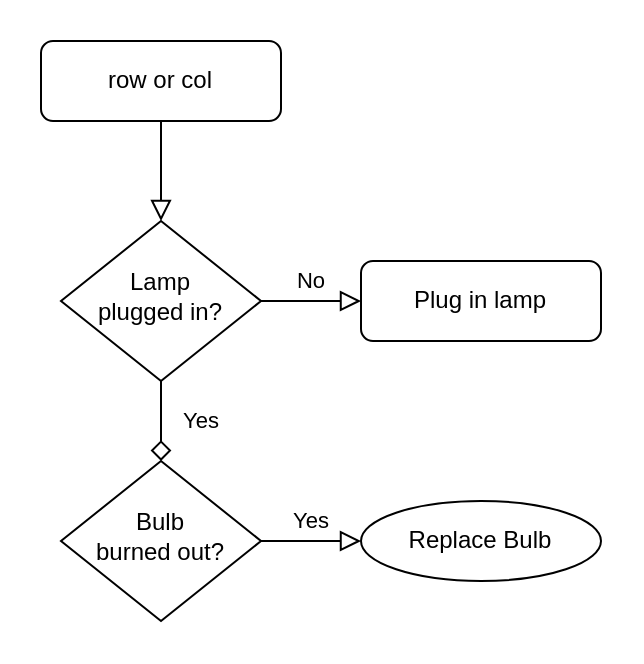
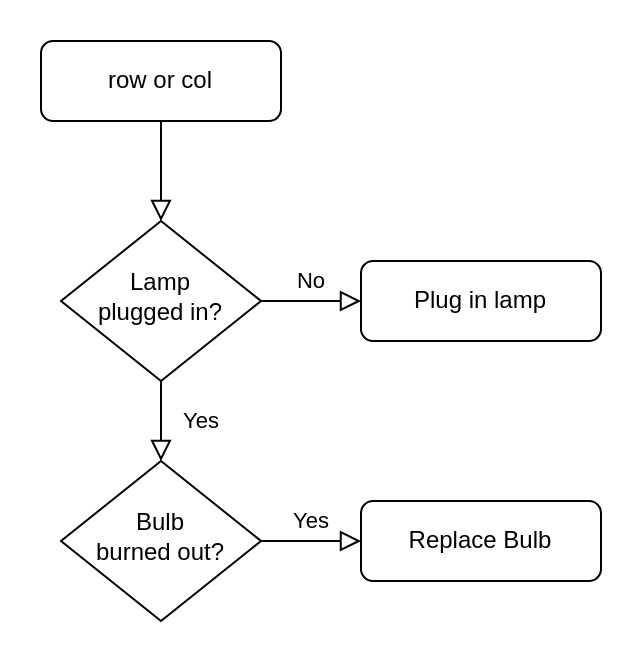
(161, 440) -> (161, 439)
(481, 541) -> (481, 541)
